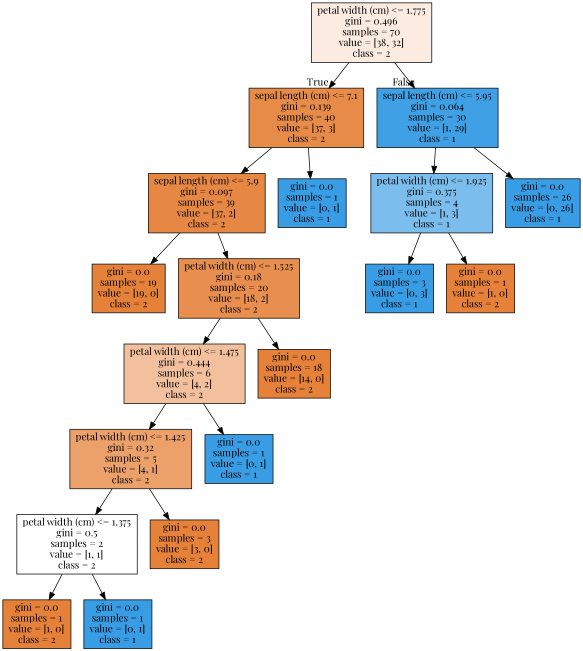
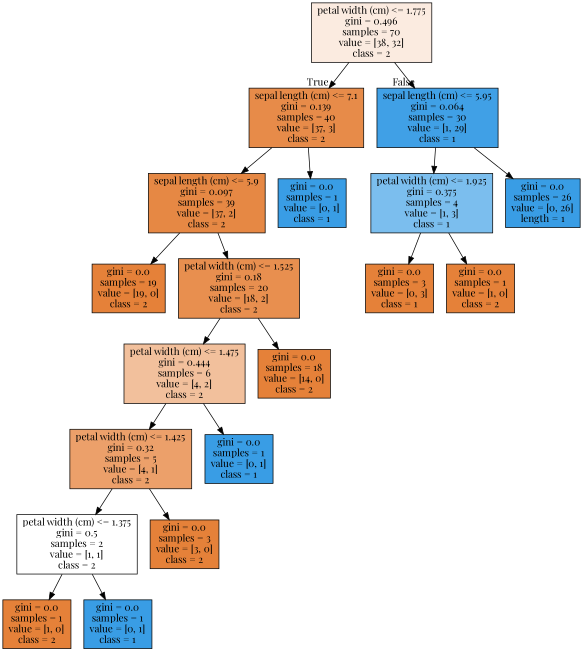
(543, 203) -> (543, 203)
(400, 288) -> (400, 288)
